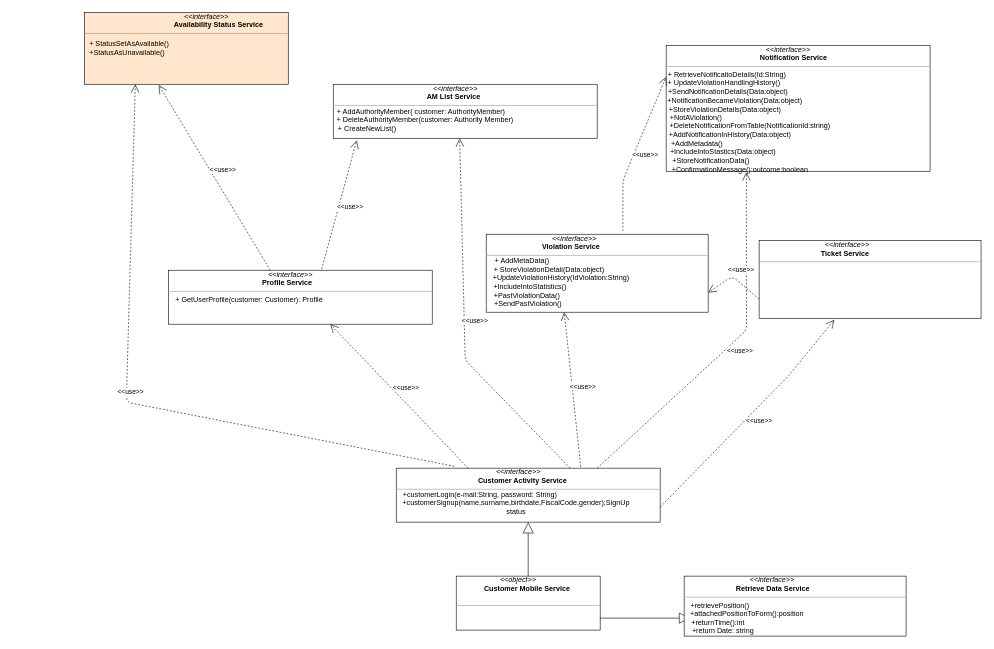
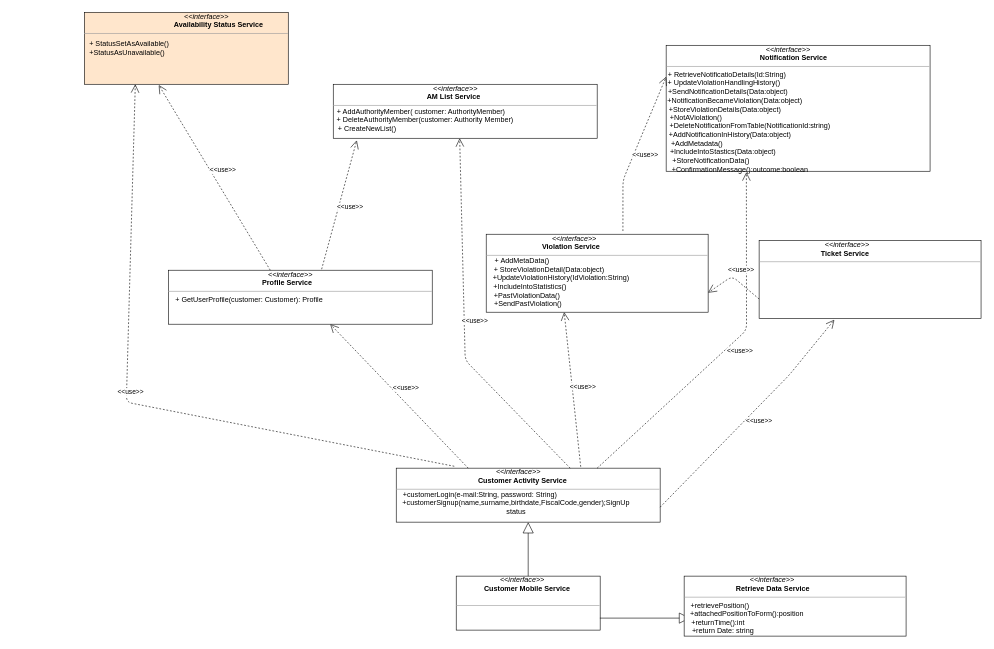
(498, 585) -> (498, 585)
